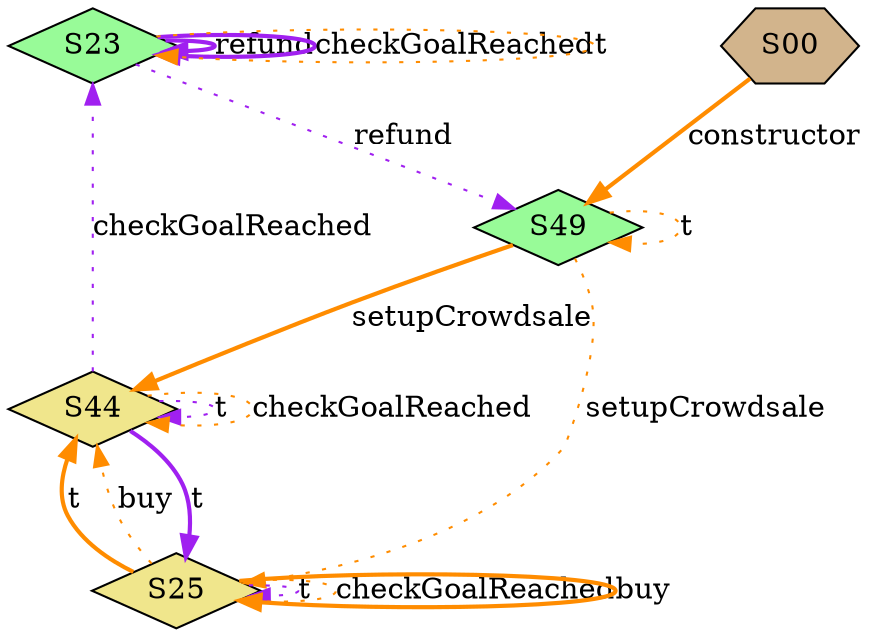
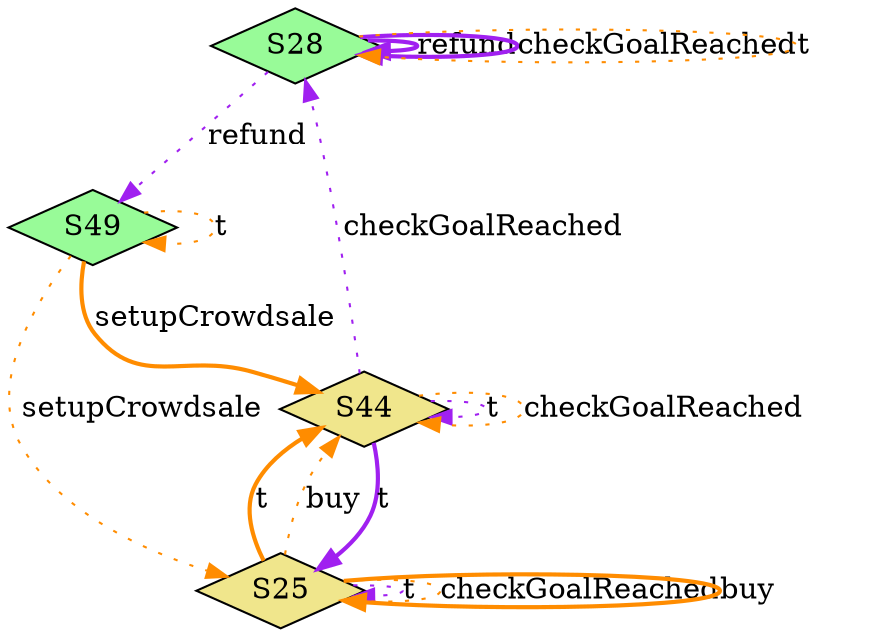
(93, 46) -> (295, 46)
(790, 46) -> none
